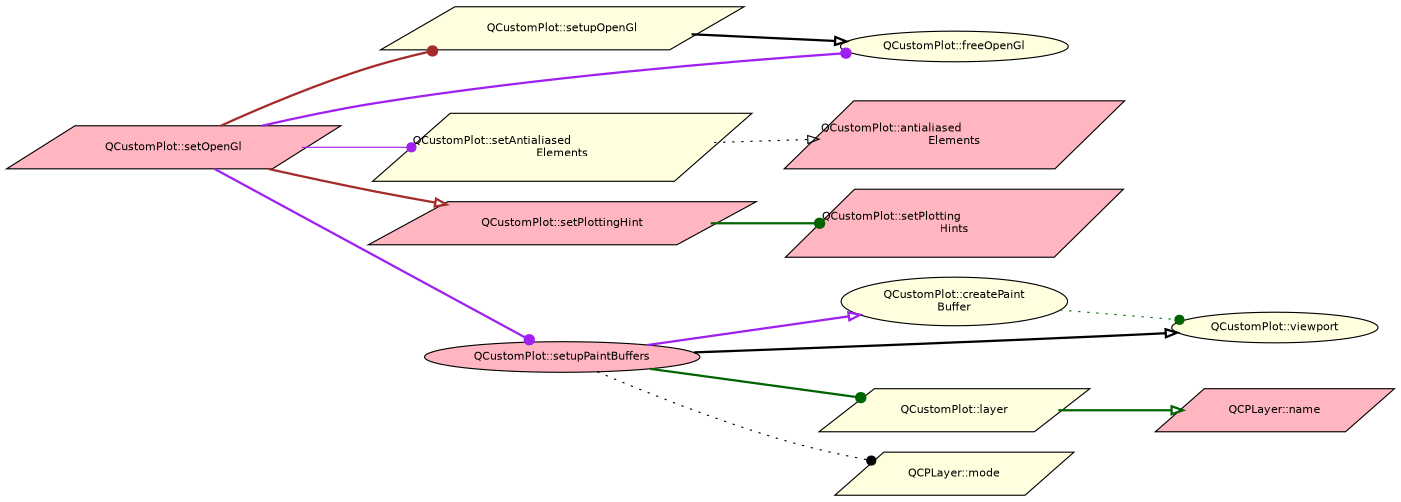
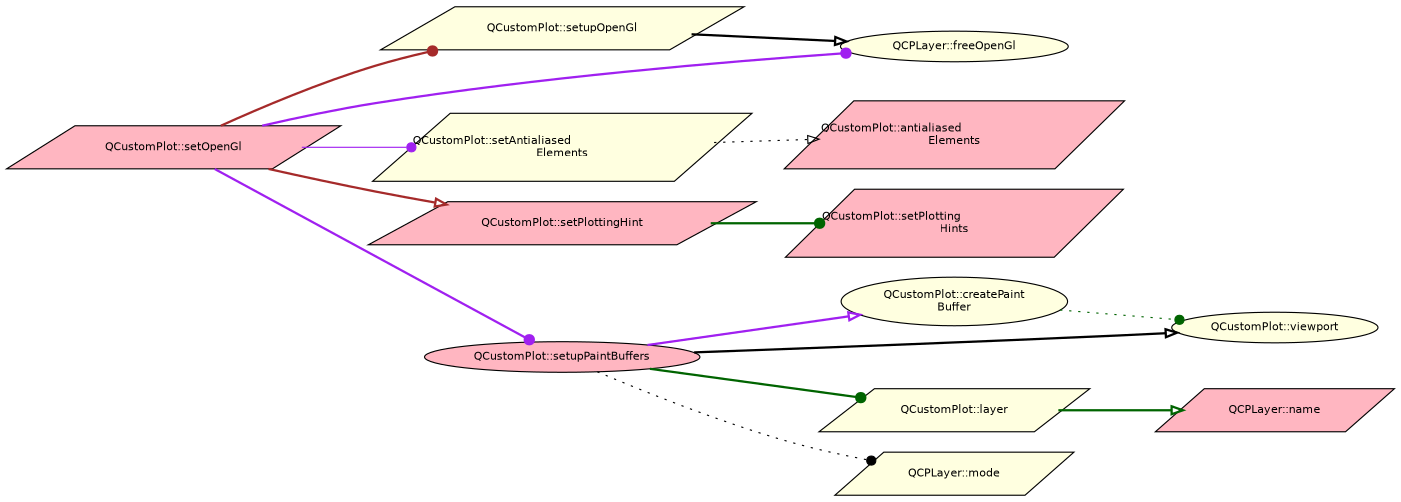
(954, 46) -> (954, 46)
